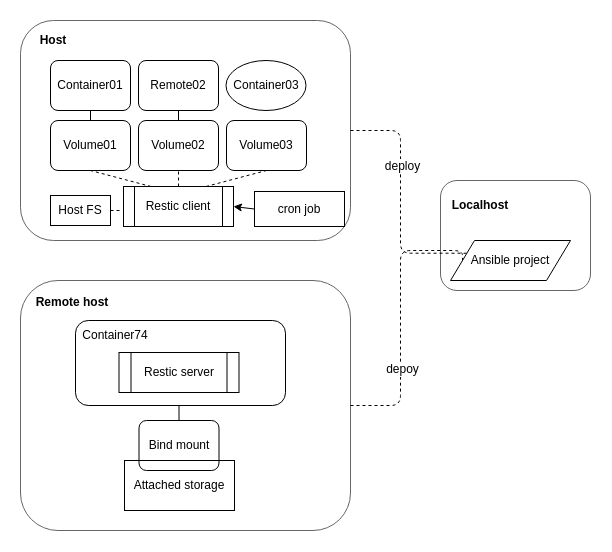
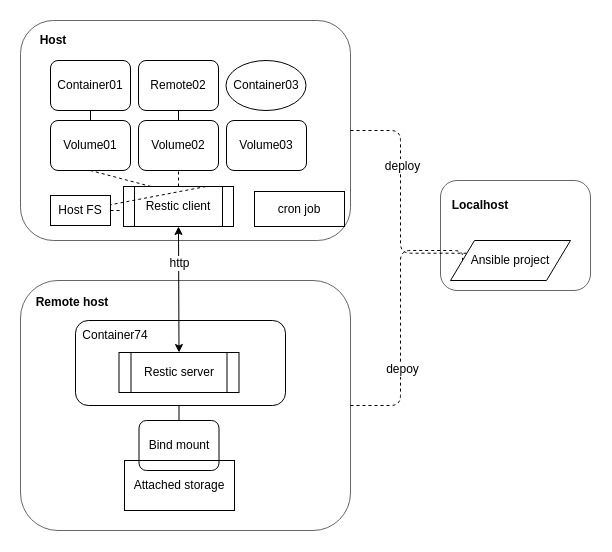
(236, 179) -> (159, 196)
(247, 208) -> none
none -> (179, 290)
